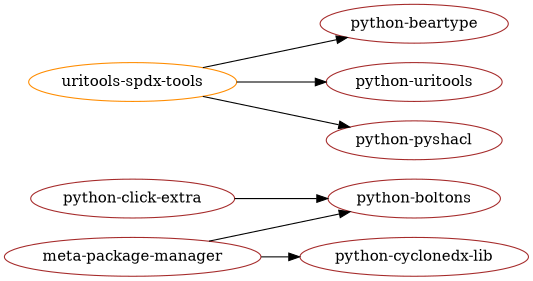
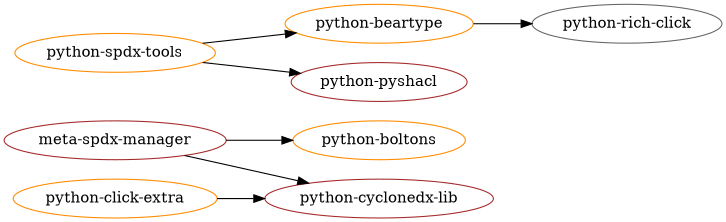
(414, 24) -> (379, 24)
none -> (627, 24)
(133, 82) -> (115, 53)
(414, 82) -> none
(133, 199) -> (115, 199)
(276, 199) -> (235, 199)
(414, 199) -> (379, 140)
(133, 257) -> (115, 140)
